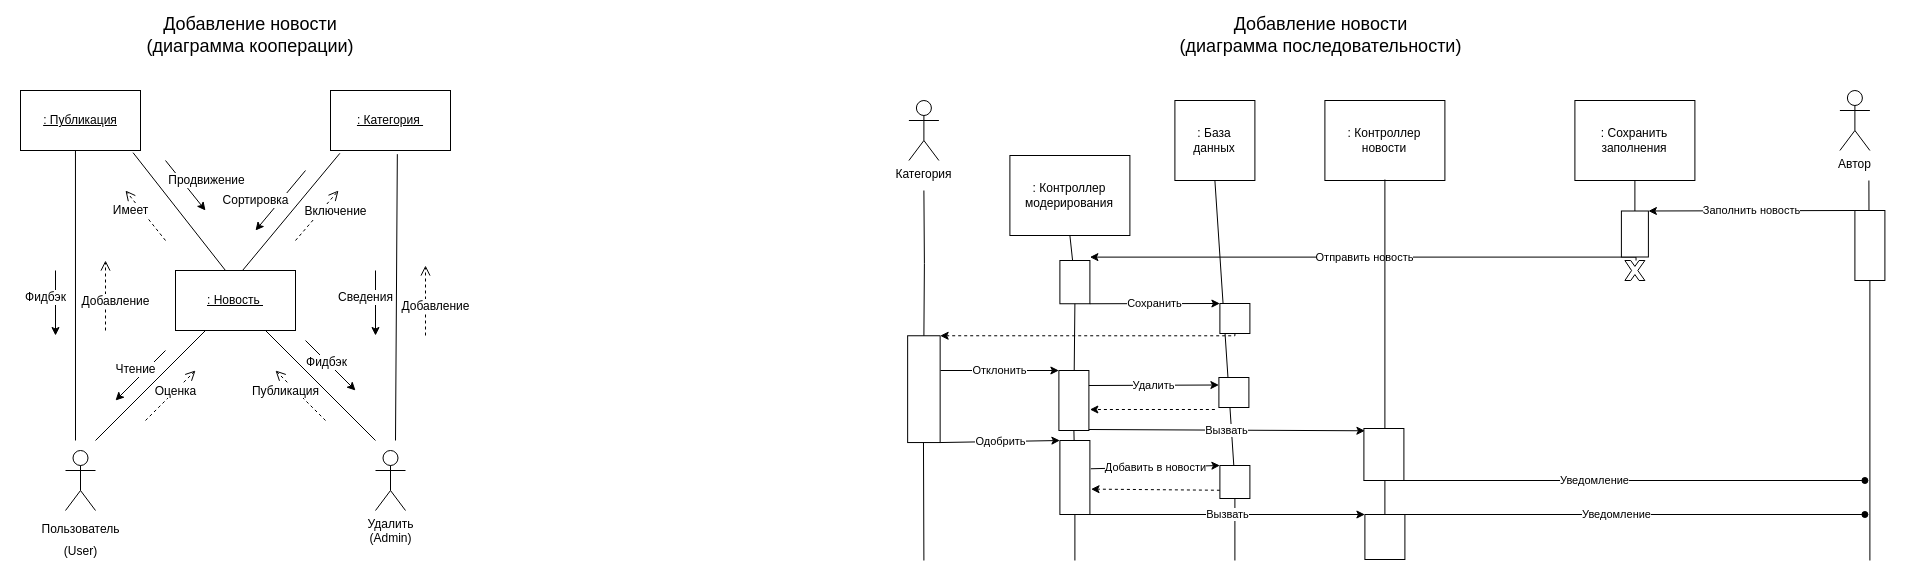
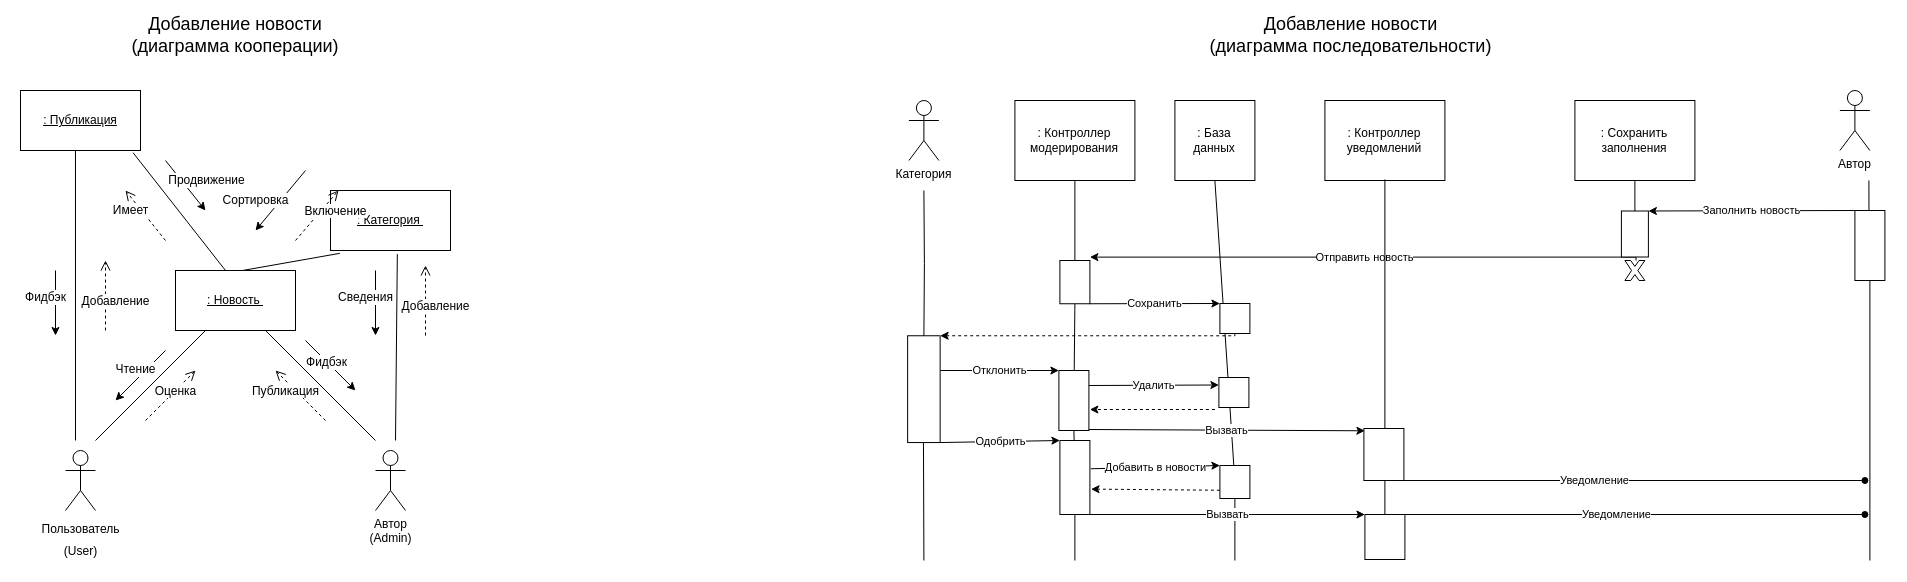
(251, 36) -> (236, 36)
(1321, 36) -> (1351, 36)
(391, 121) -> (391, 221)
(1385, 141) -> (1385, 141)
(1070, 196) -> (1075, 141)
(391, 532) -> (391, 532)
